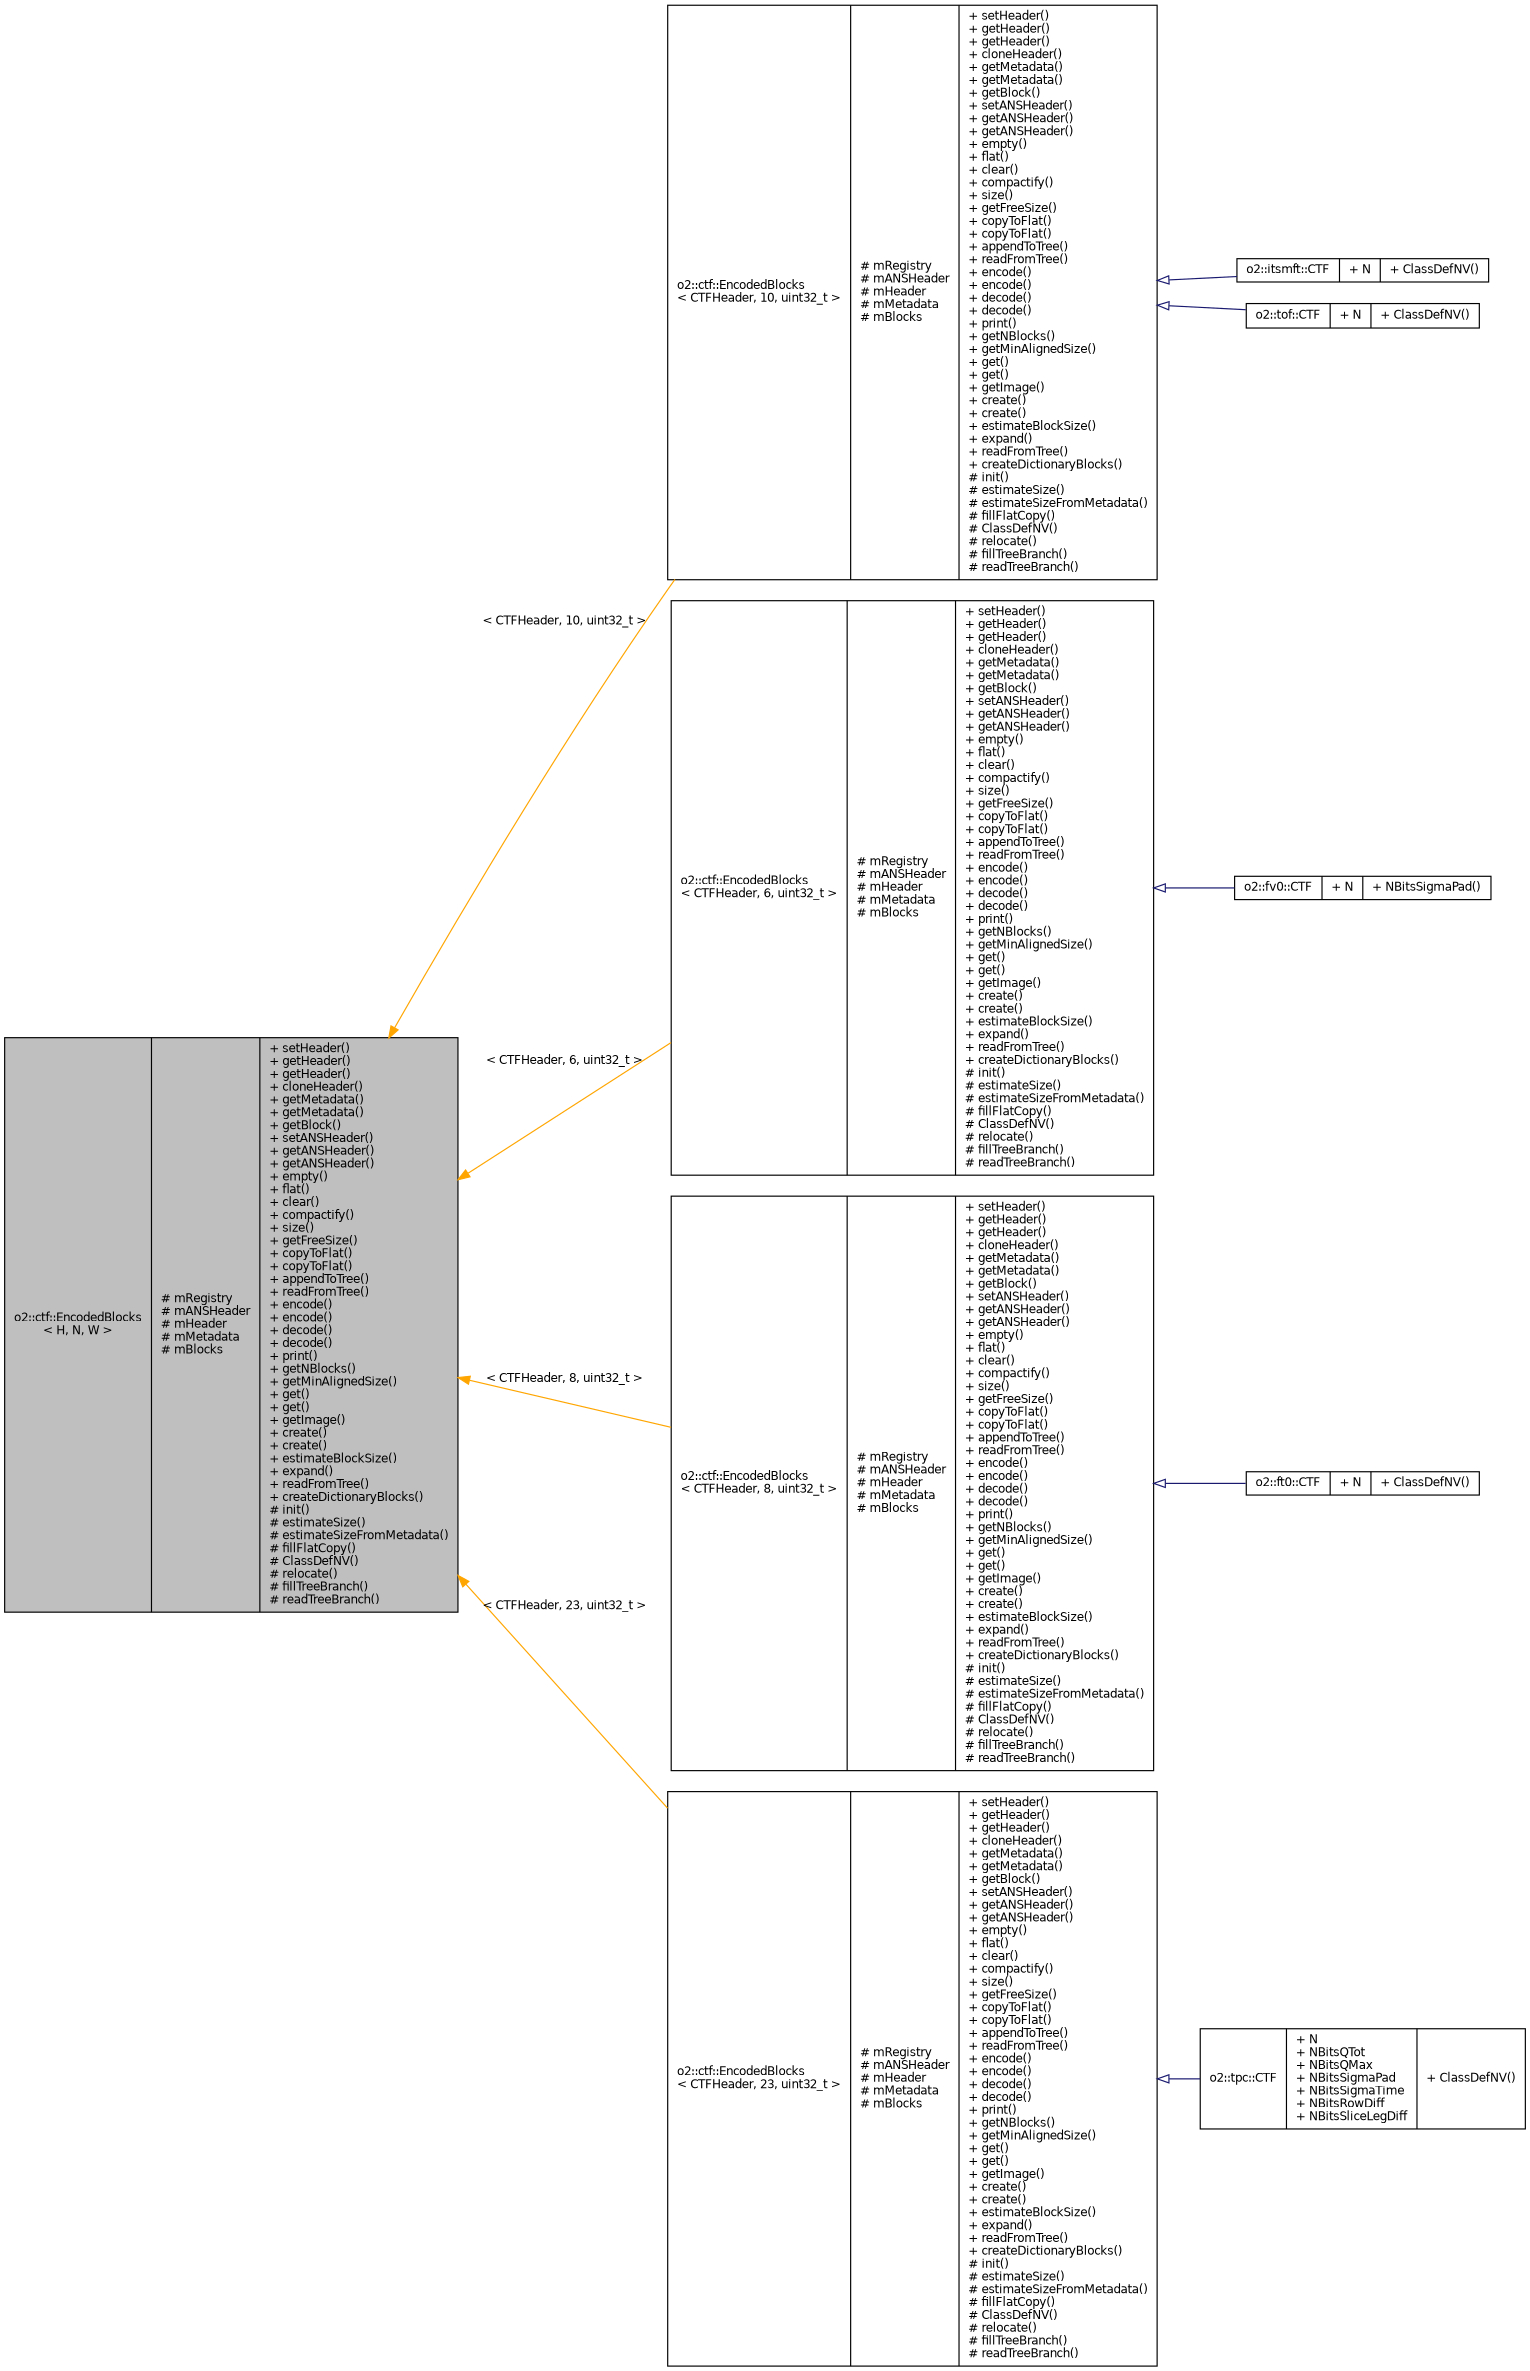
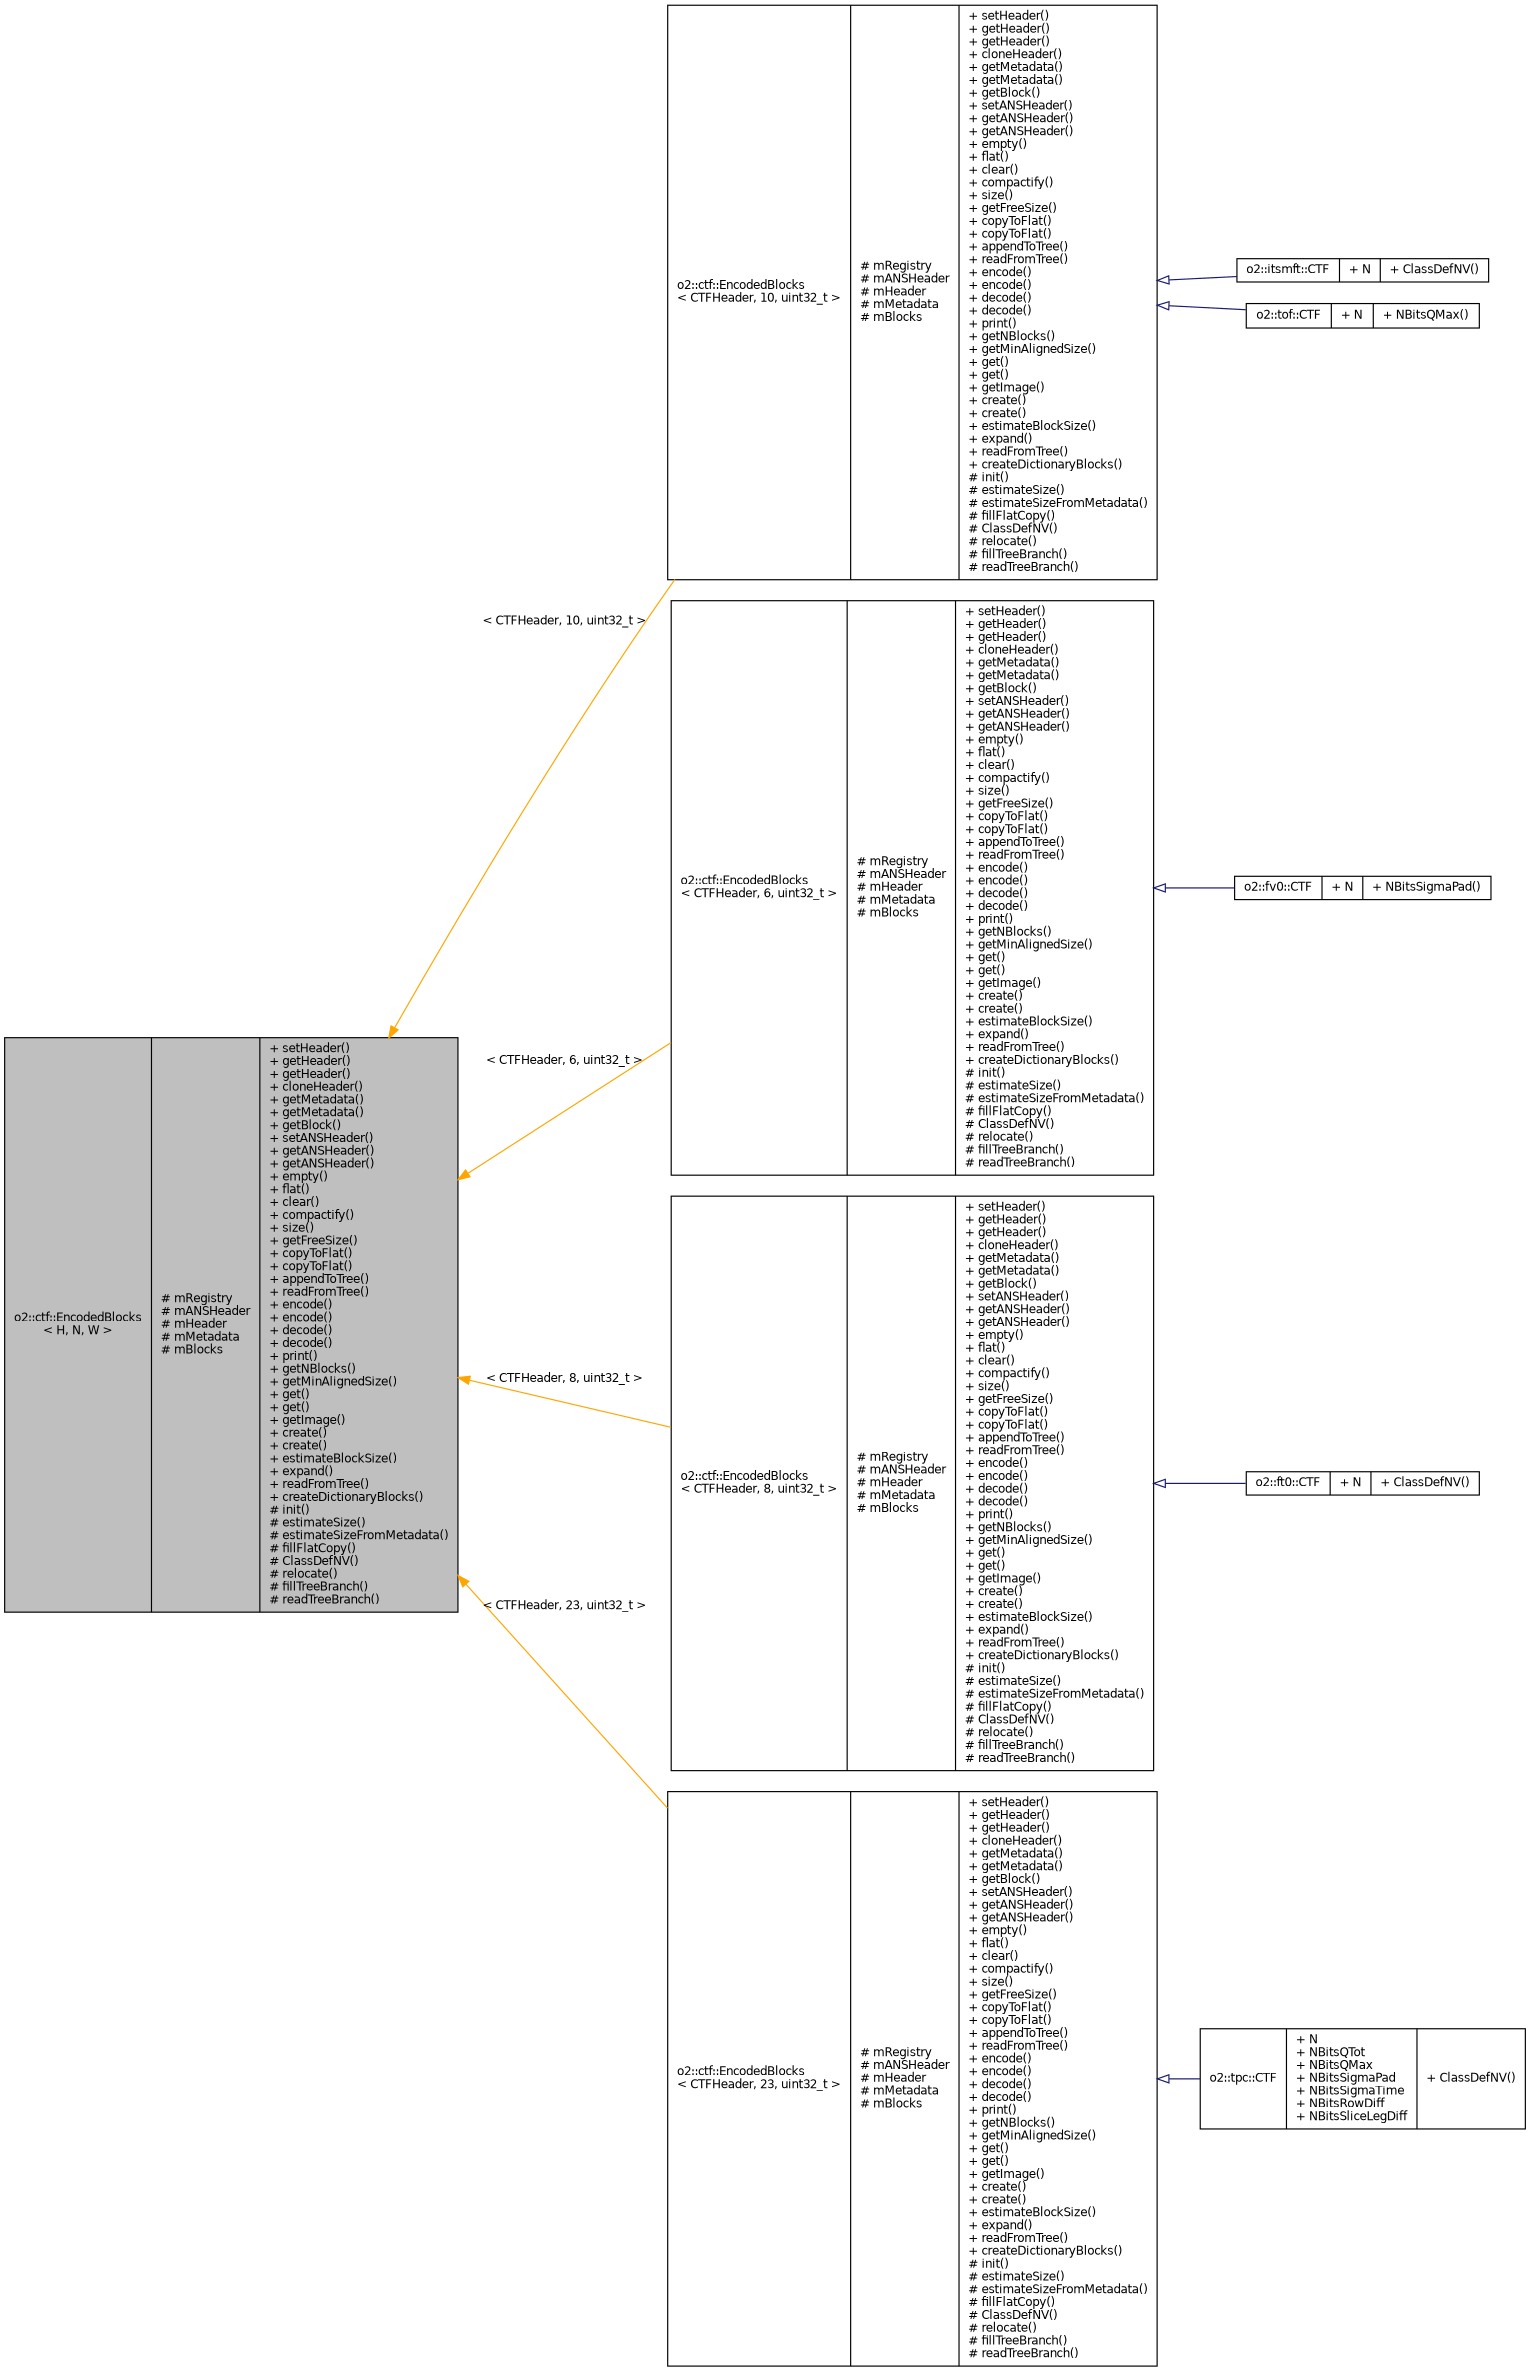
(1425, 315) -> (1426, 315)
